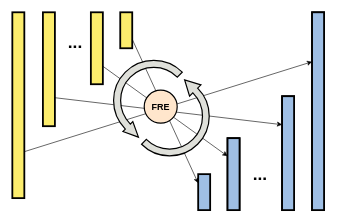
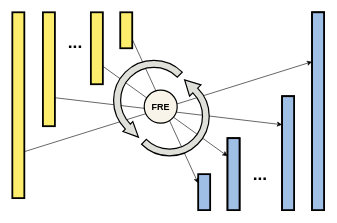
(161, 107) -> (161, 107)
